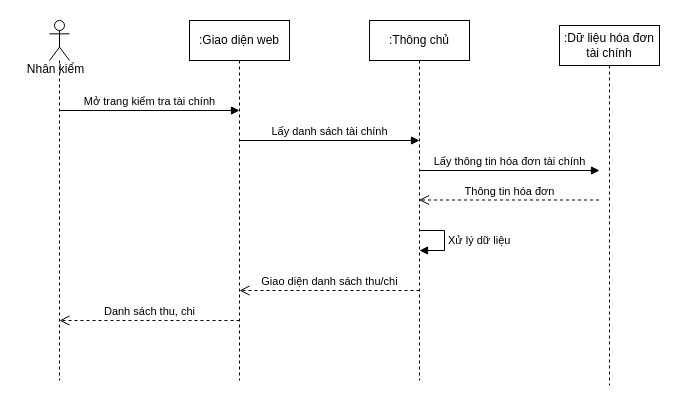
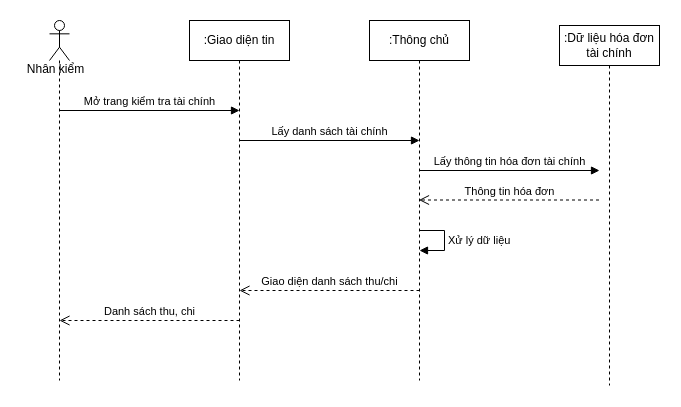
(240, 41) -> (240, 41)
